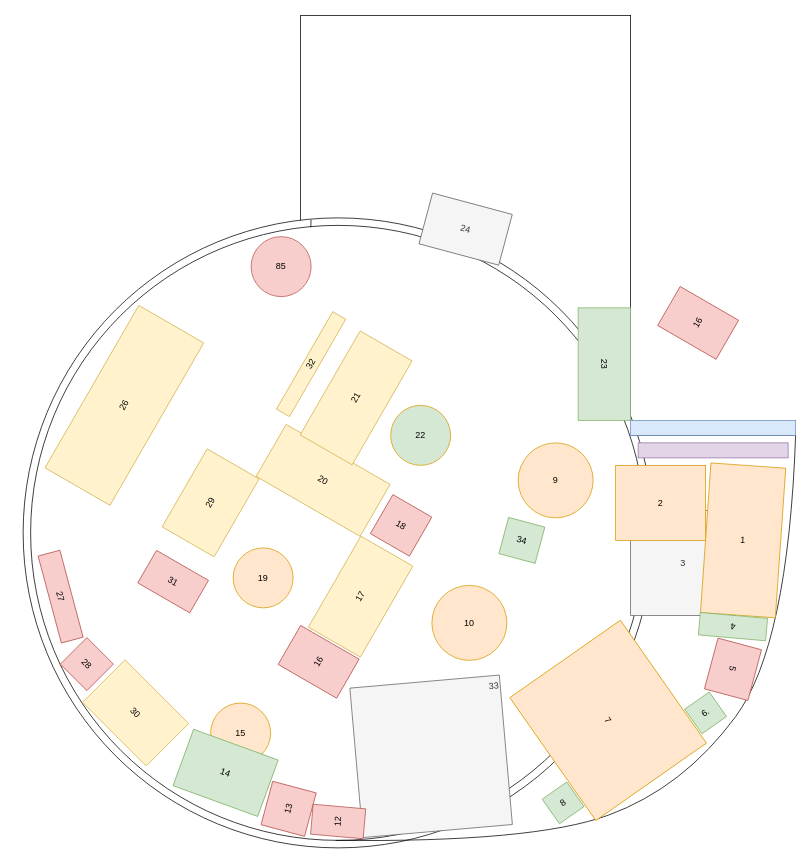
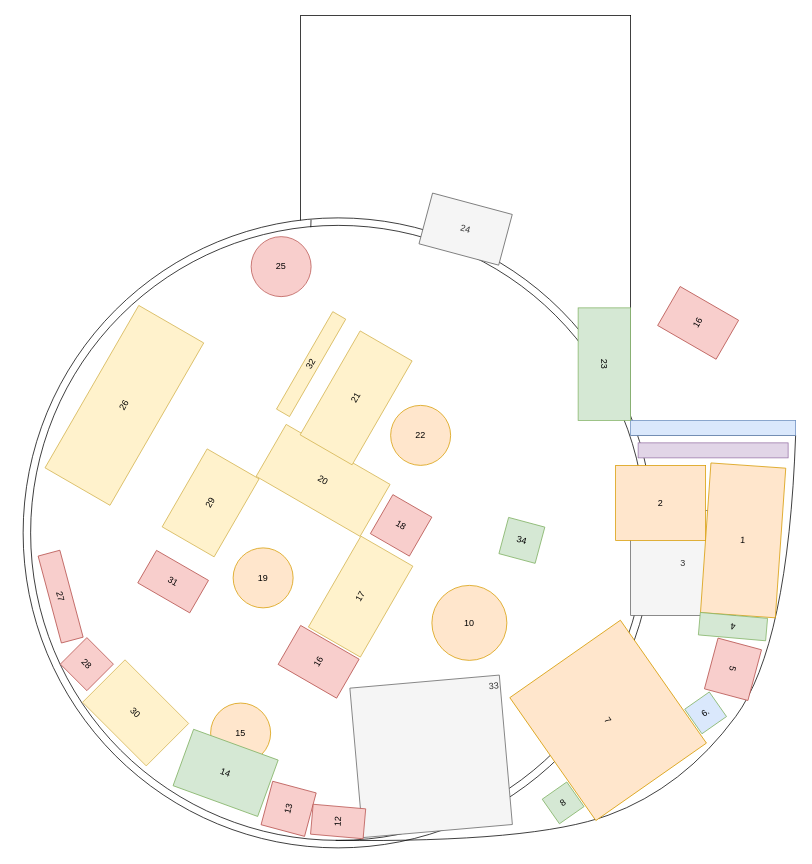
(281, 267) -> (281, 267)
(420, 435) -> (420, 435)
(555, 480) -> none
(705, 713) -> (705, 713)
